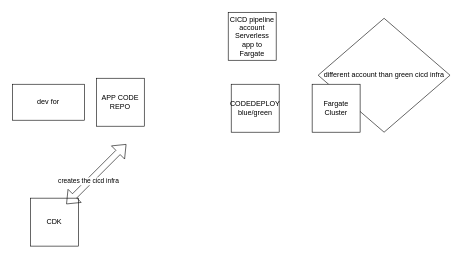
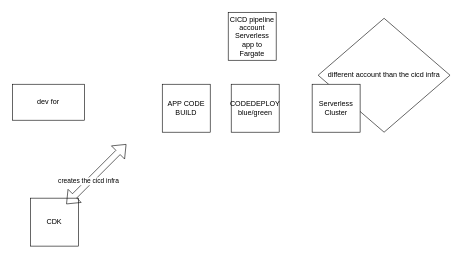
(384, 75) -> (384, 75)
(120, 102) -> none
none -> (186, 108)
(336, 108) -> (336, 108)
